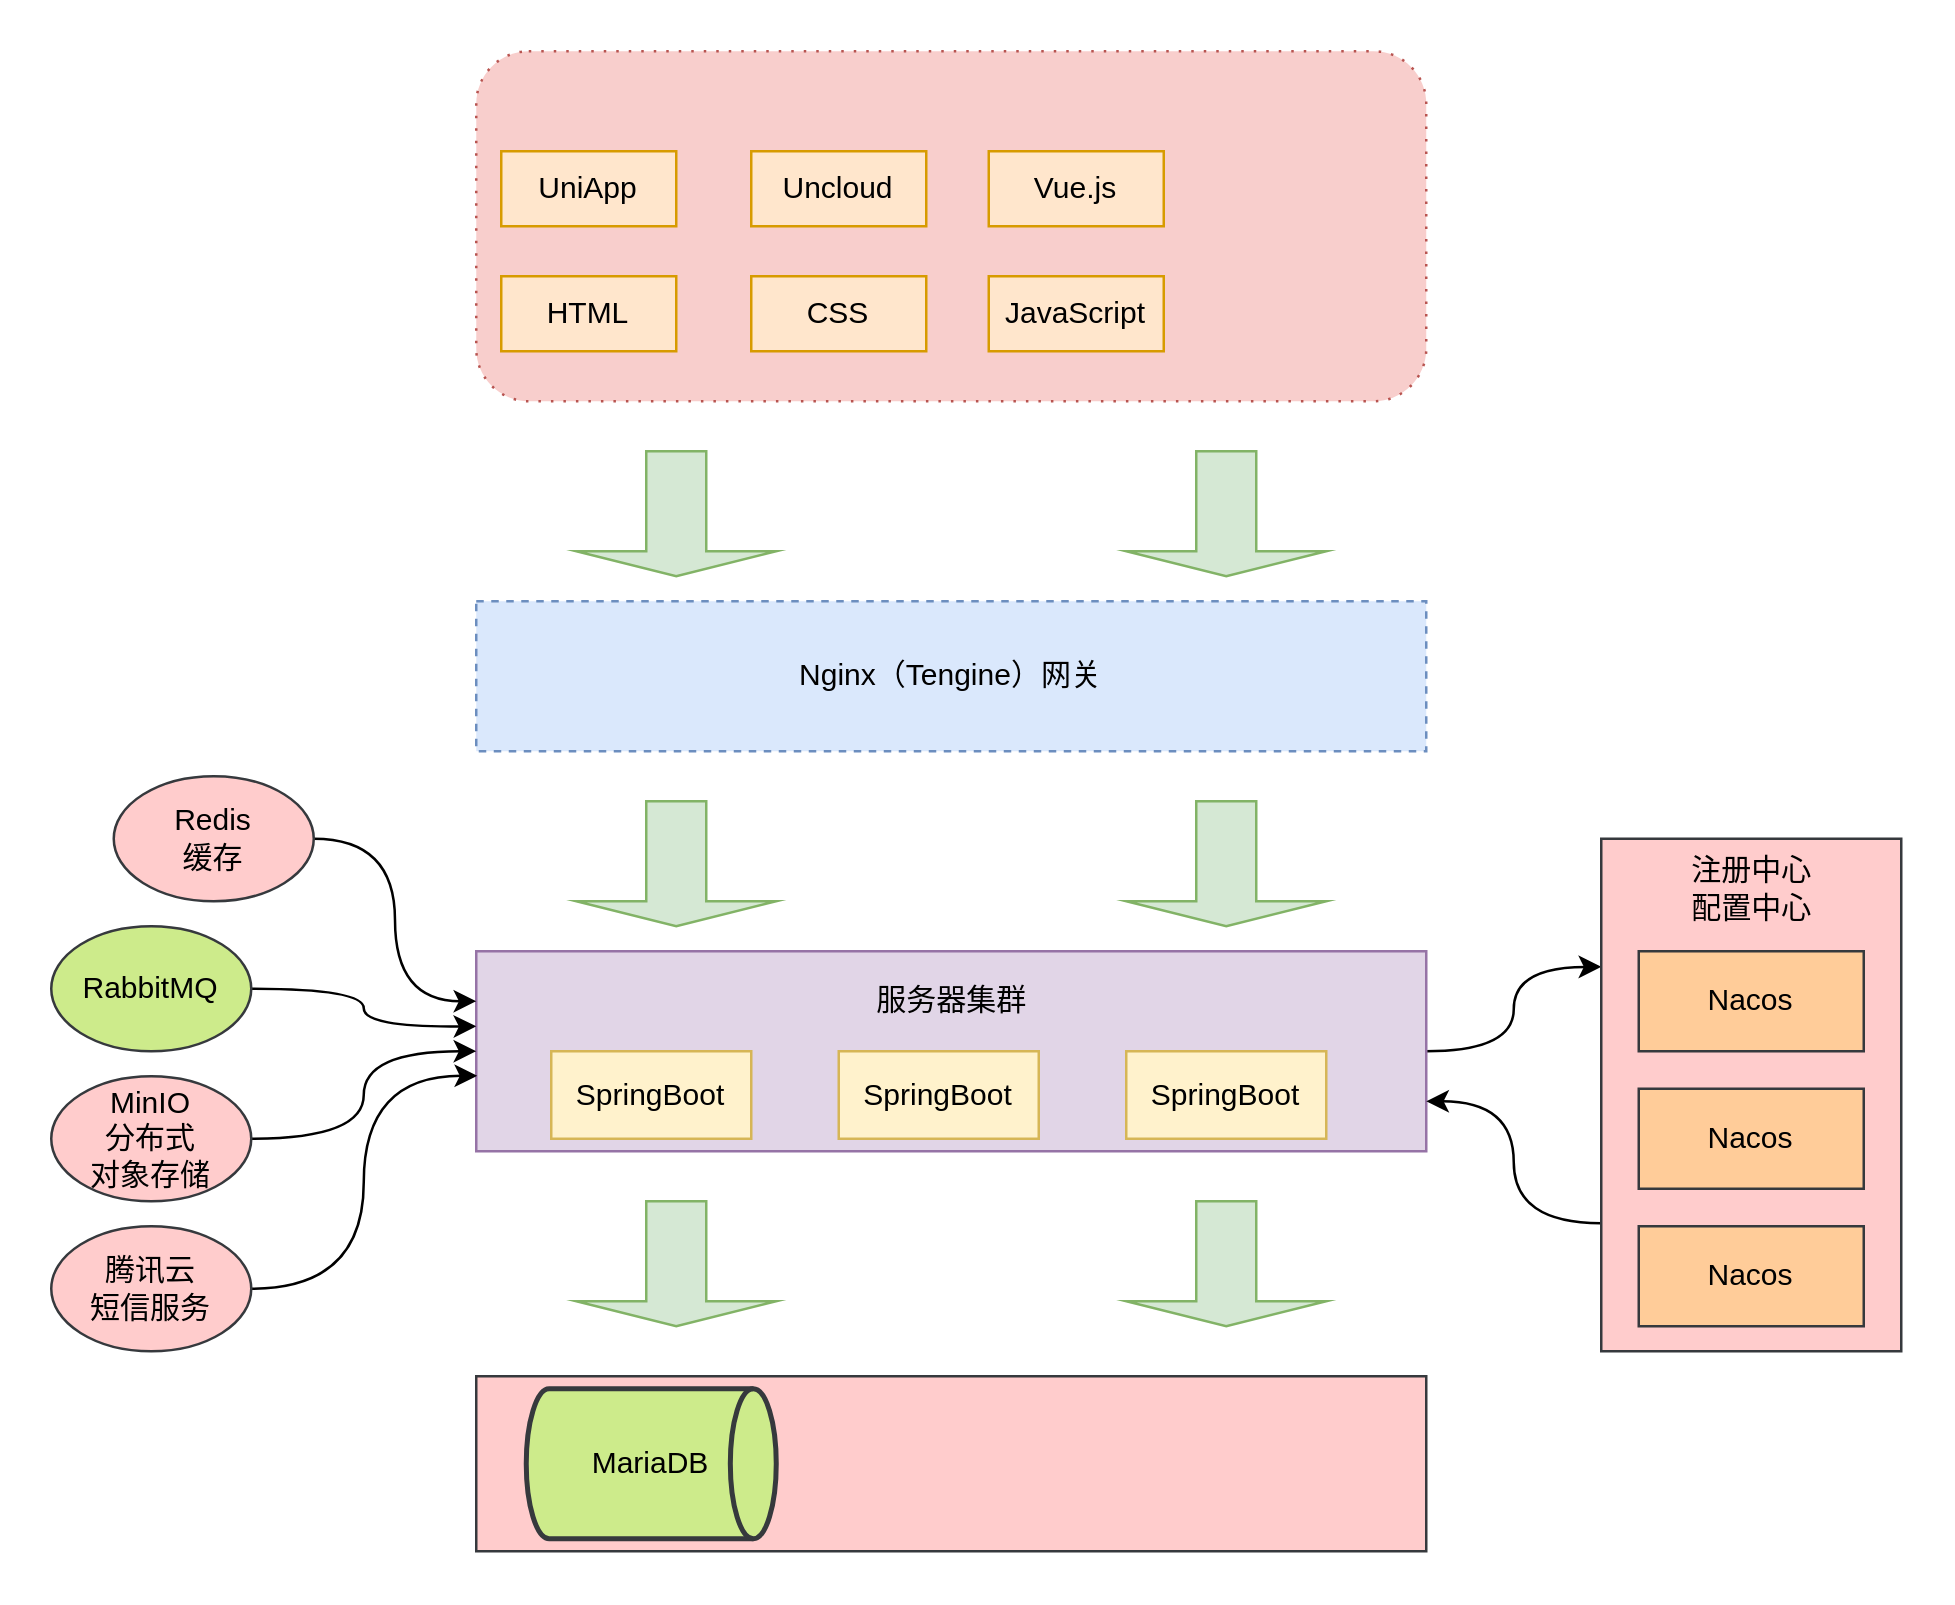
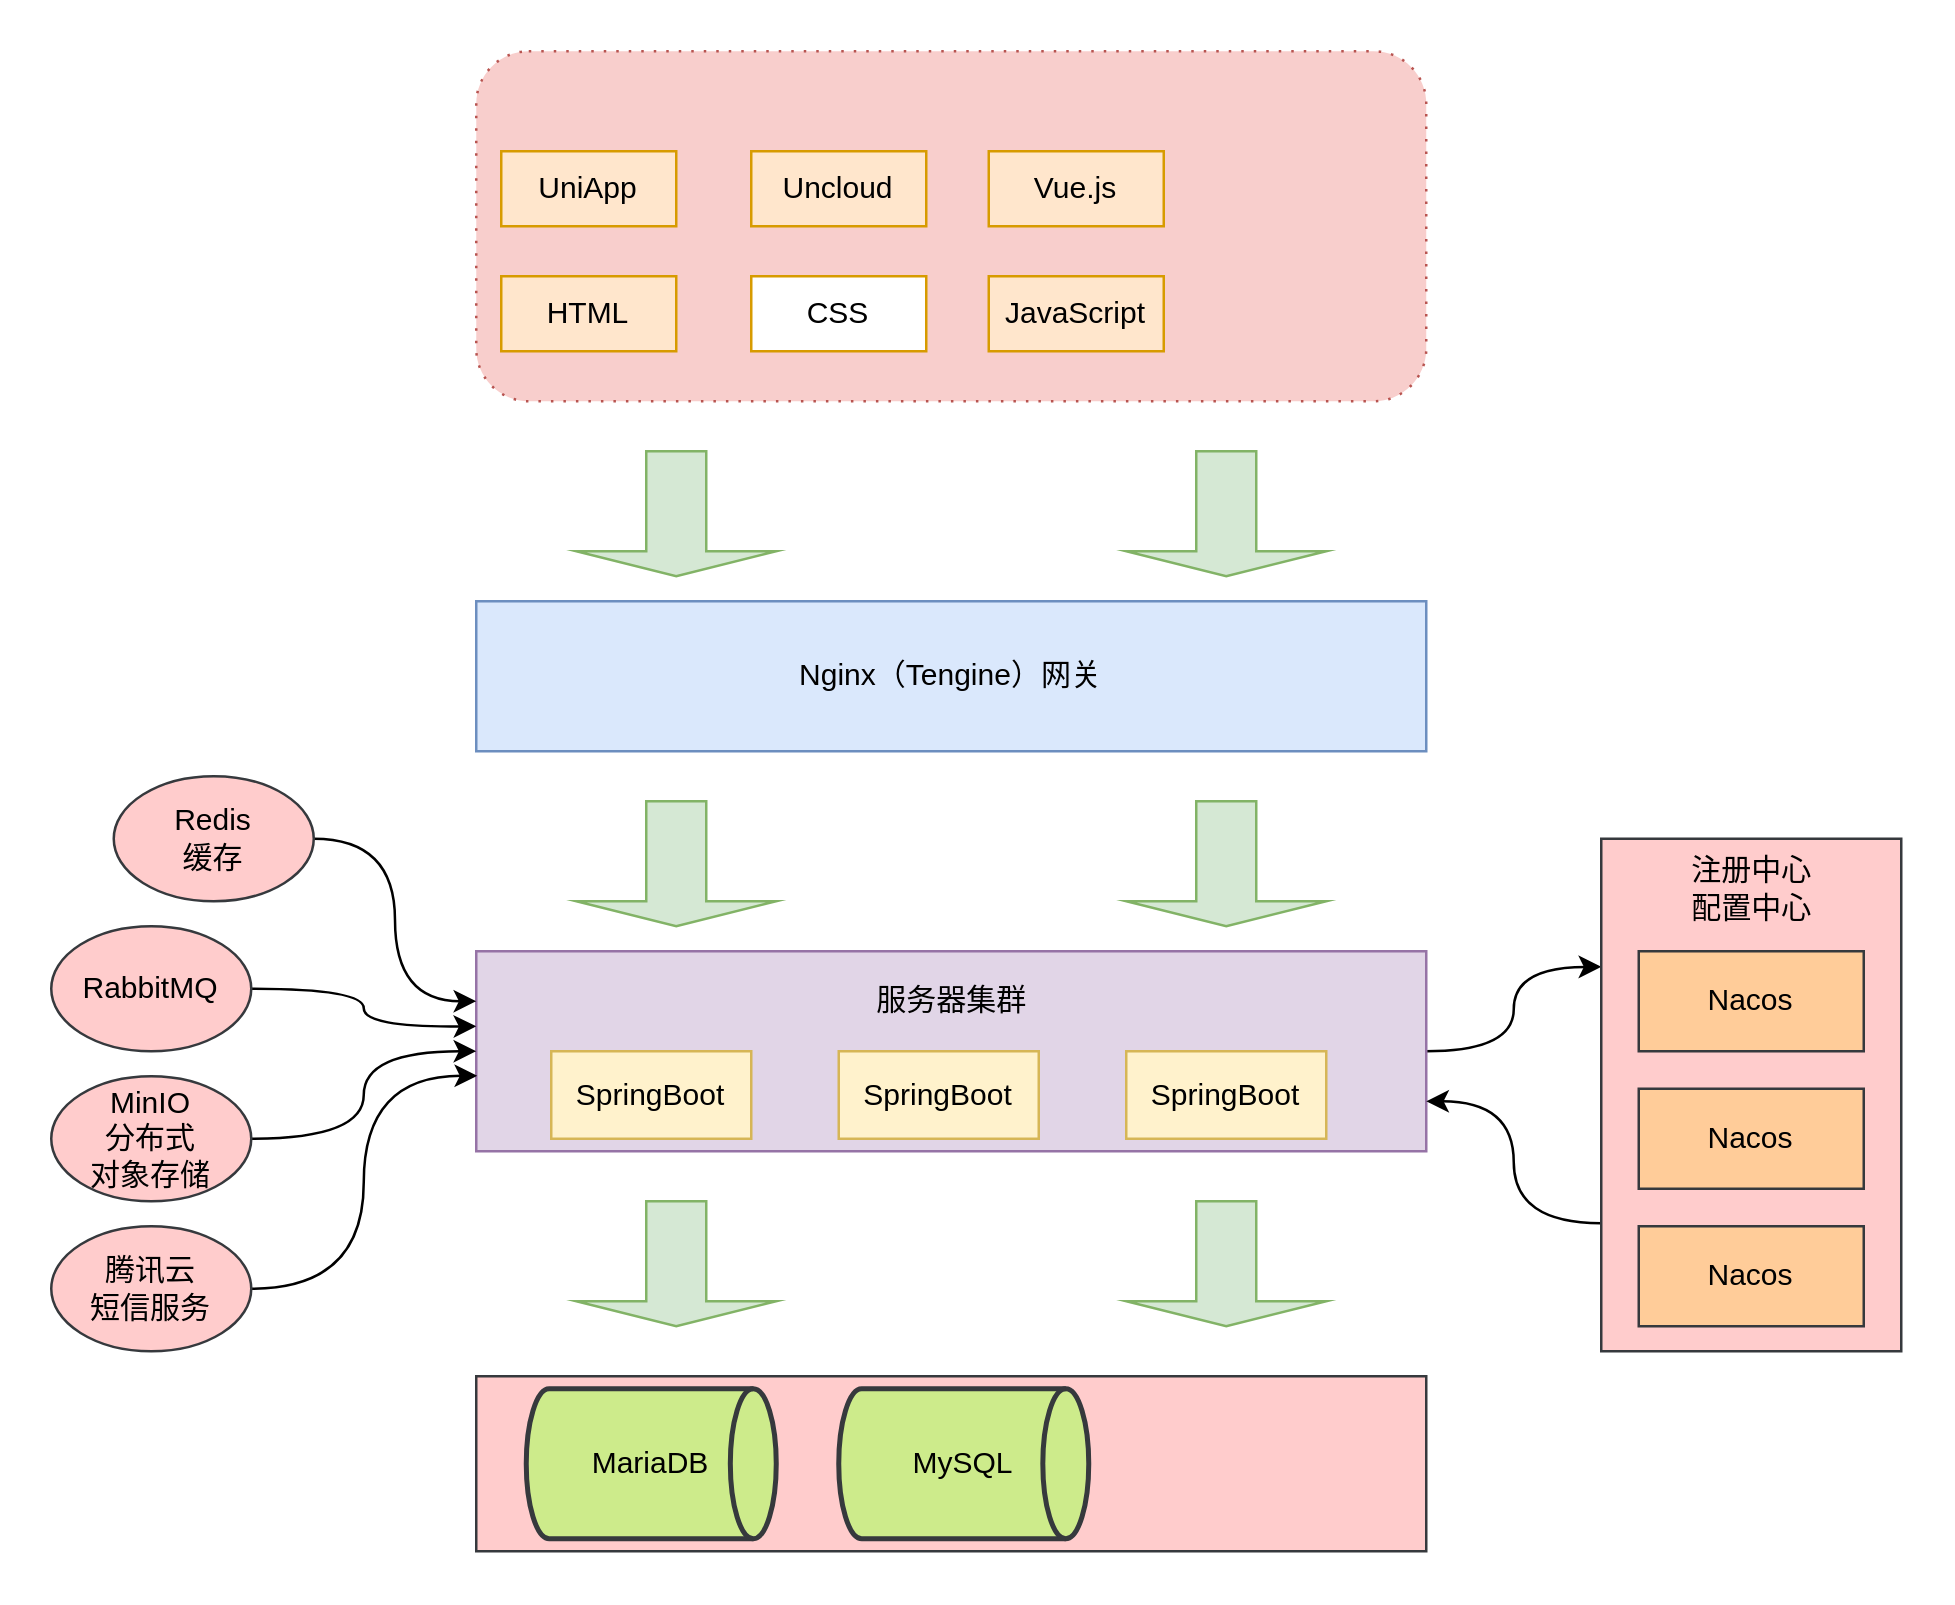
(839, 314) -> (839, 314)
(951, 676) -> (951, 676)
(151, 989) -> (151, 989)
none -> (964, 1464)
